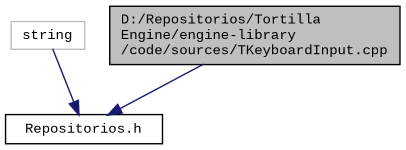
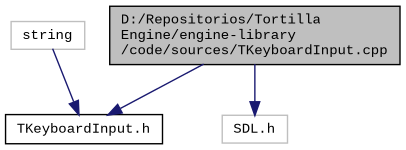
(84, 129) -> (84, 129)
none -> (255, 129)
